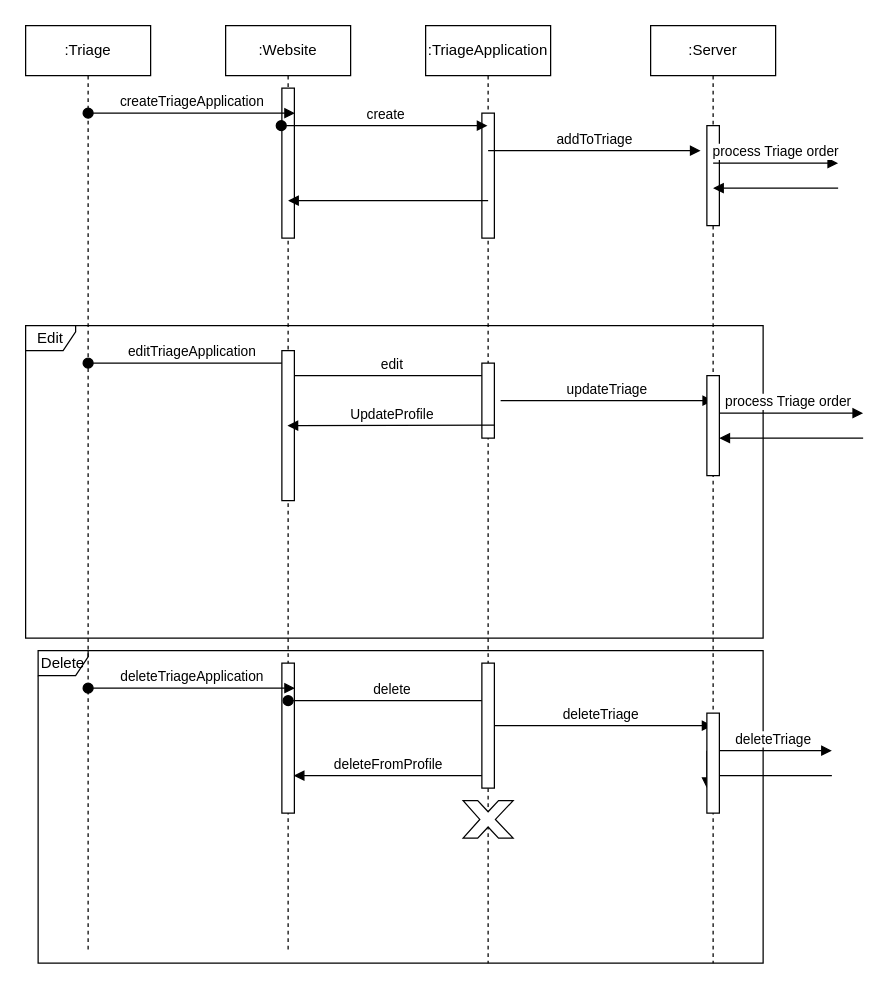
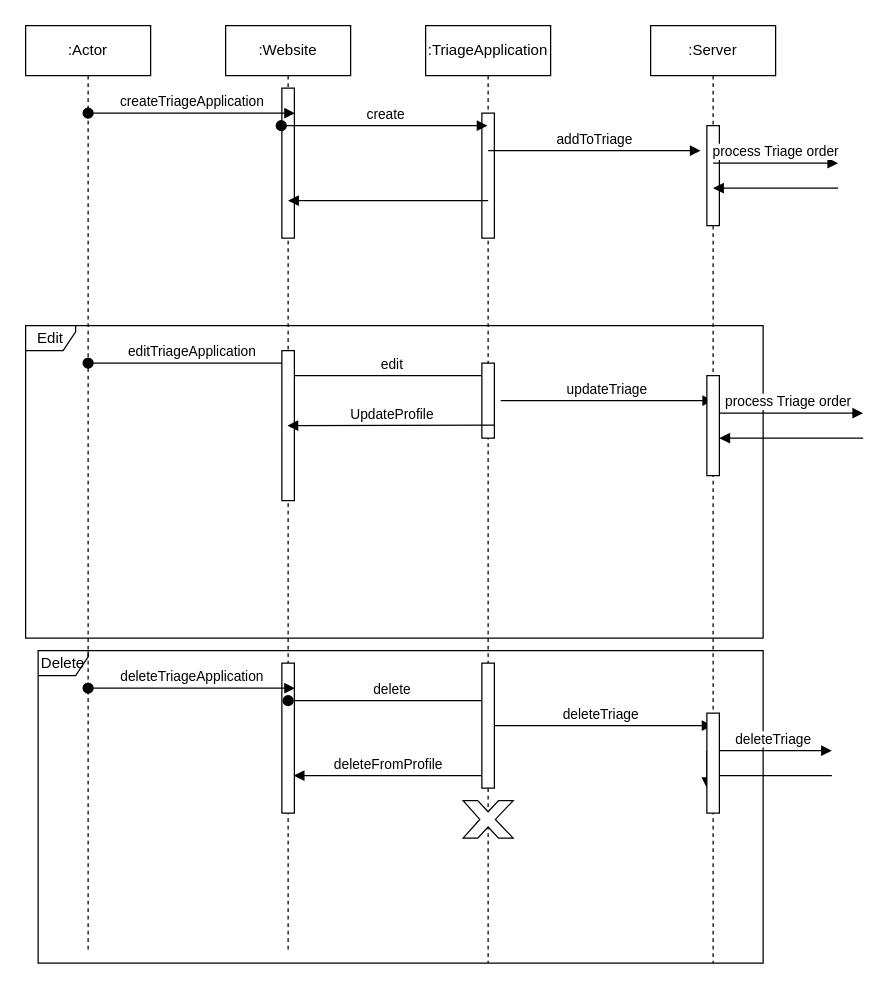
(88, 51) -> (88, 51)
